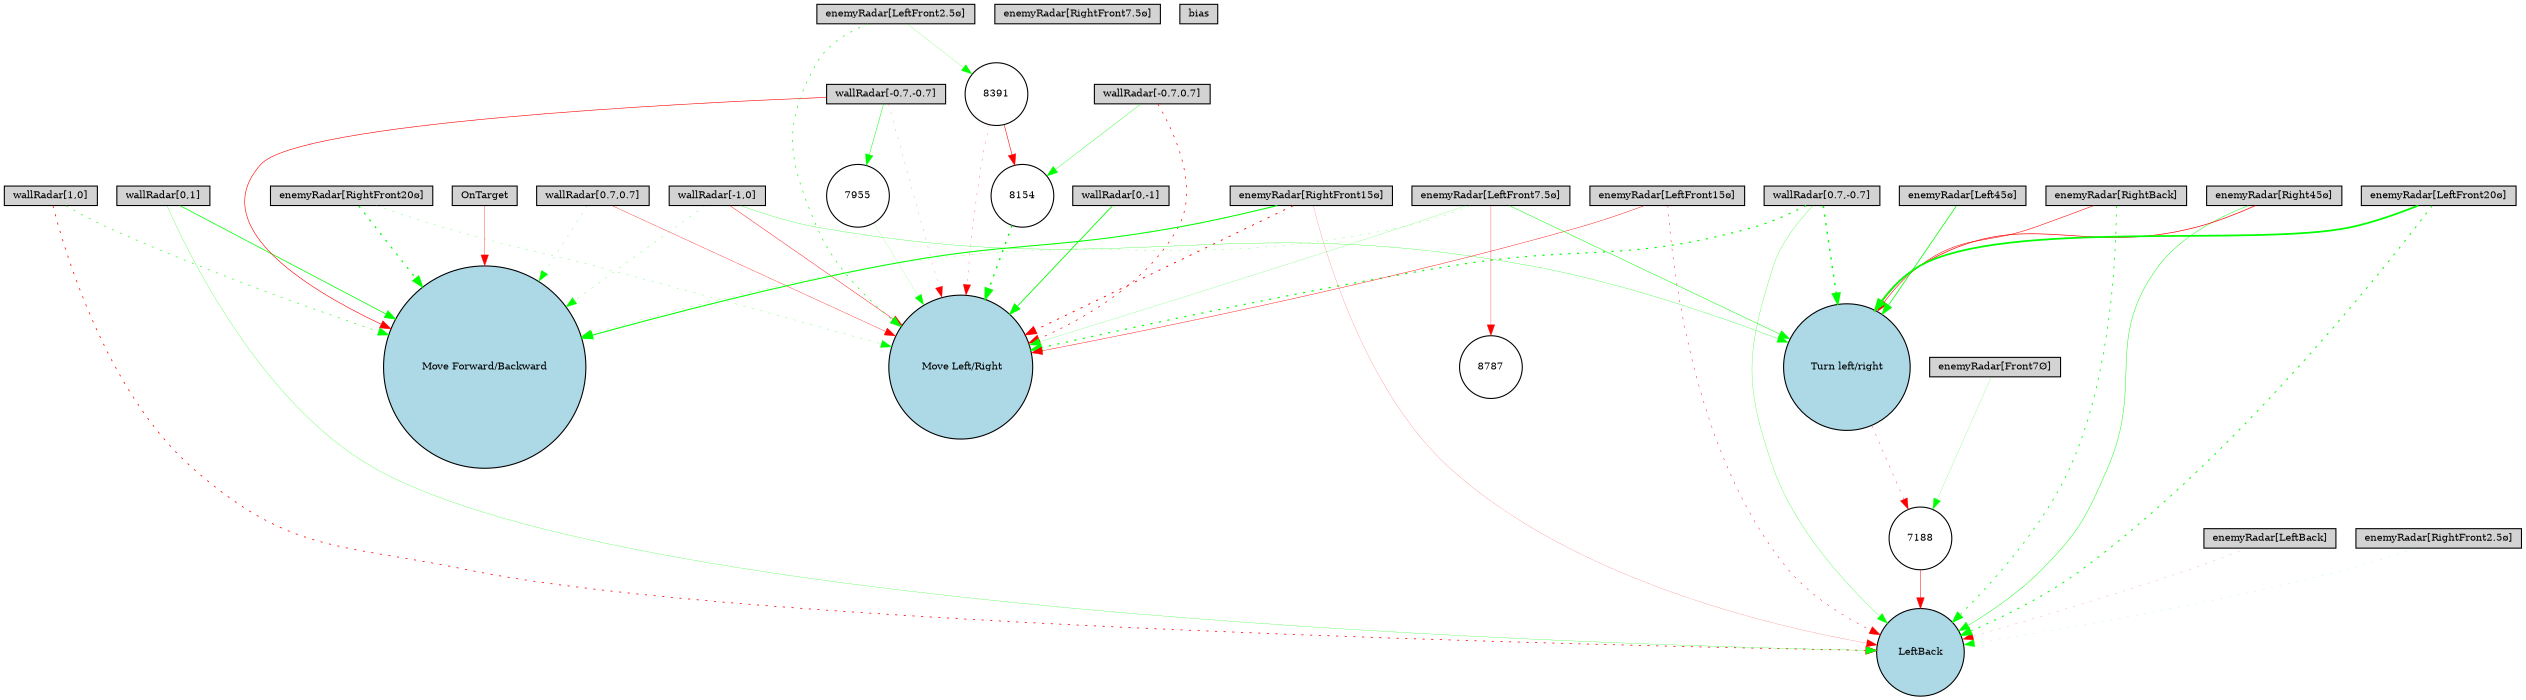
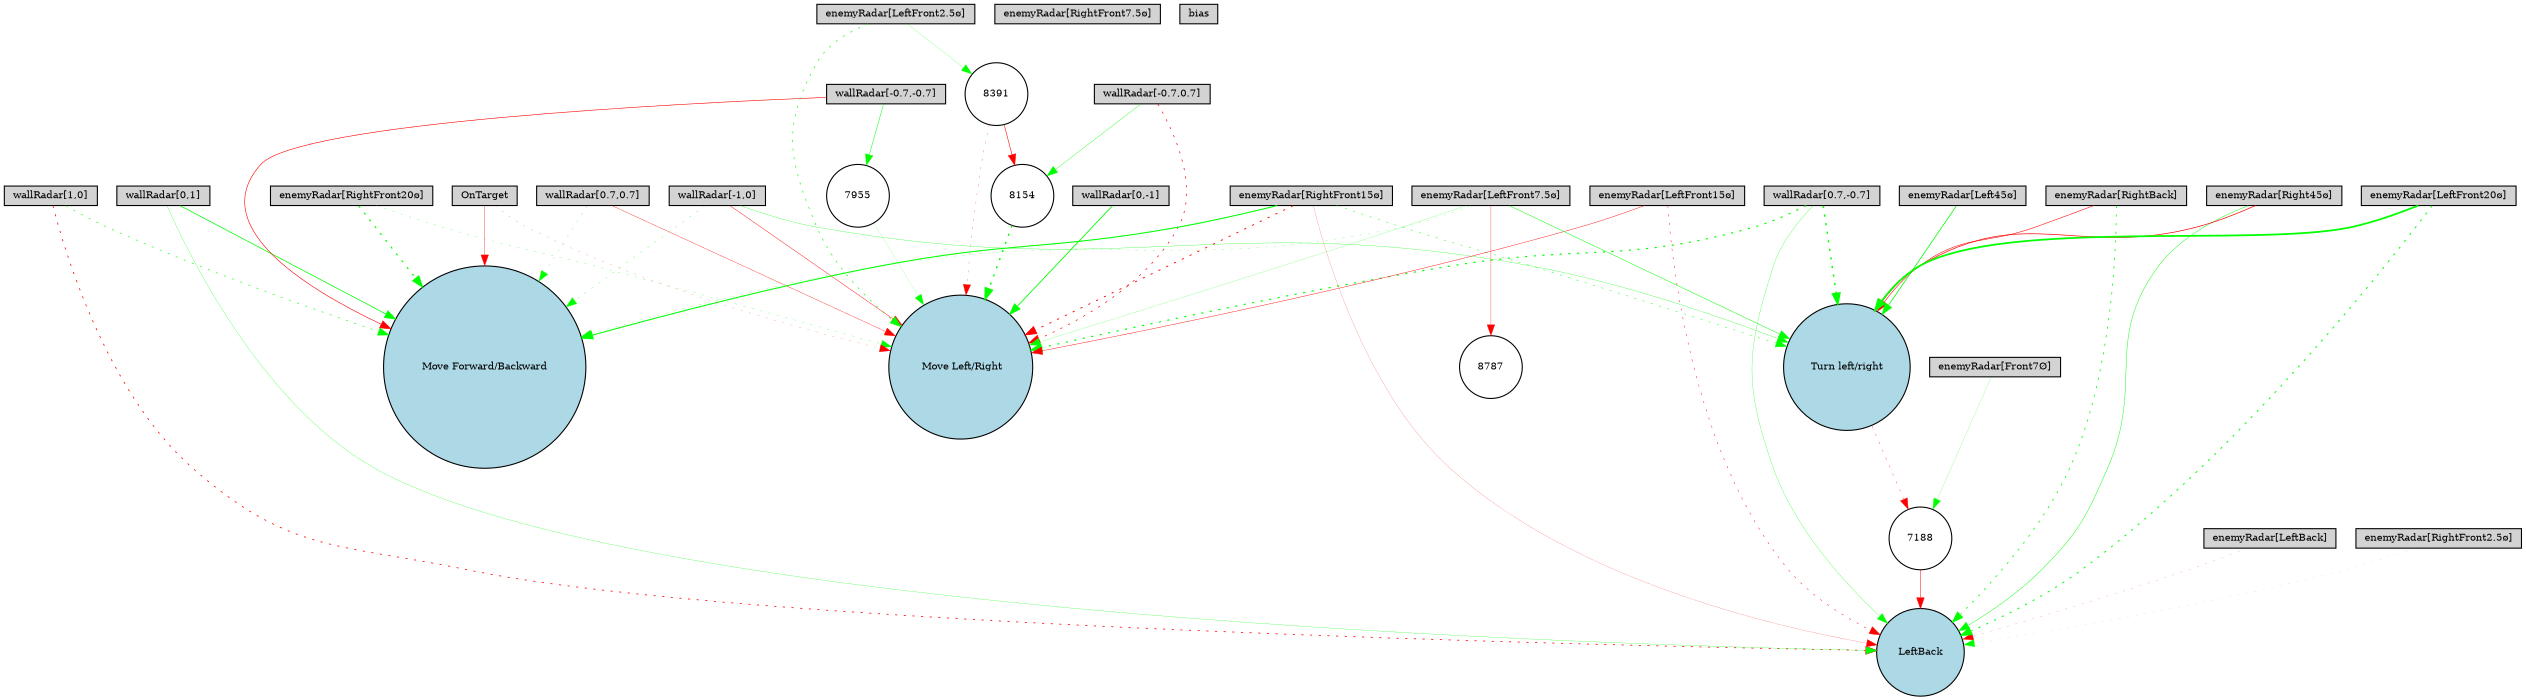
(914, 195) -> (595, 258)
none -> (1623, 294)
